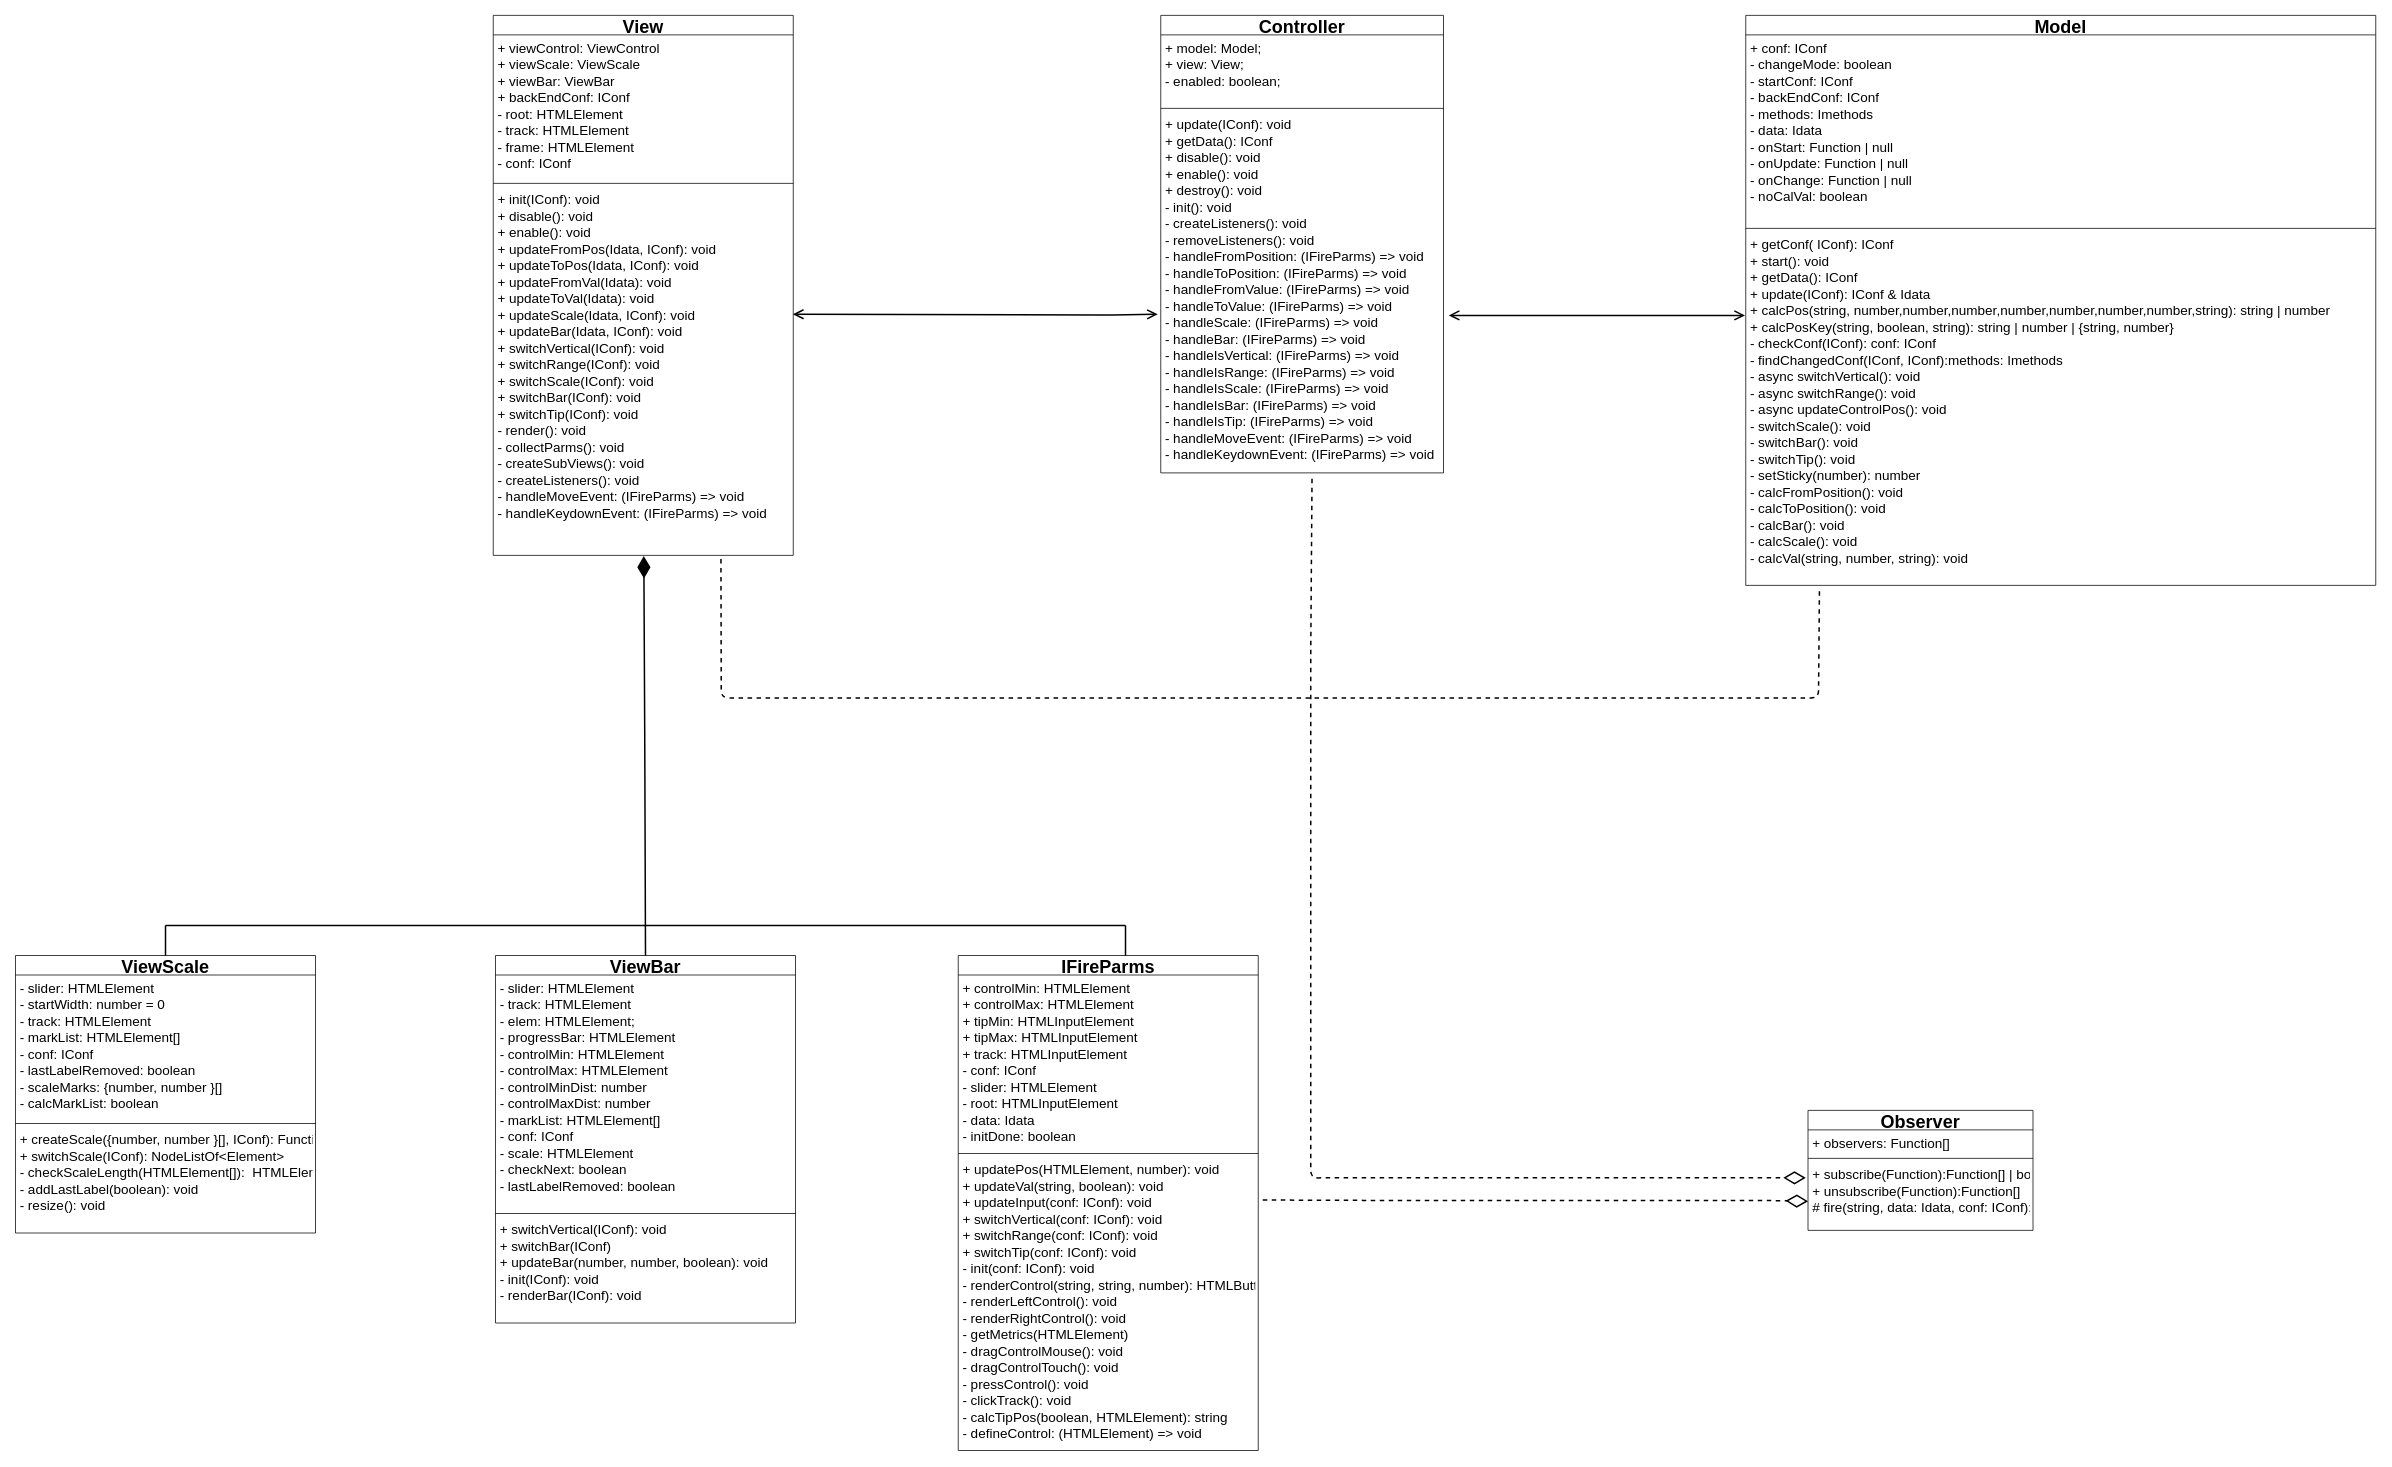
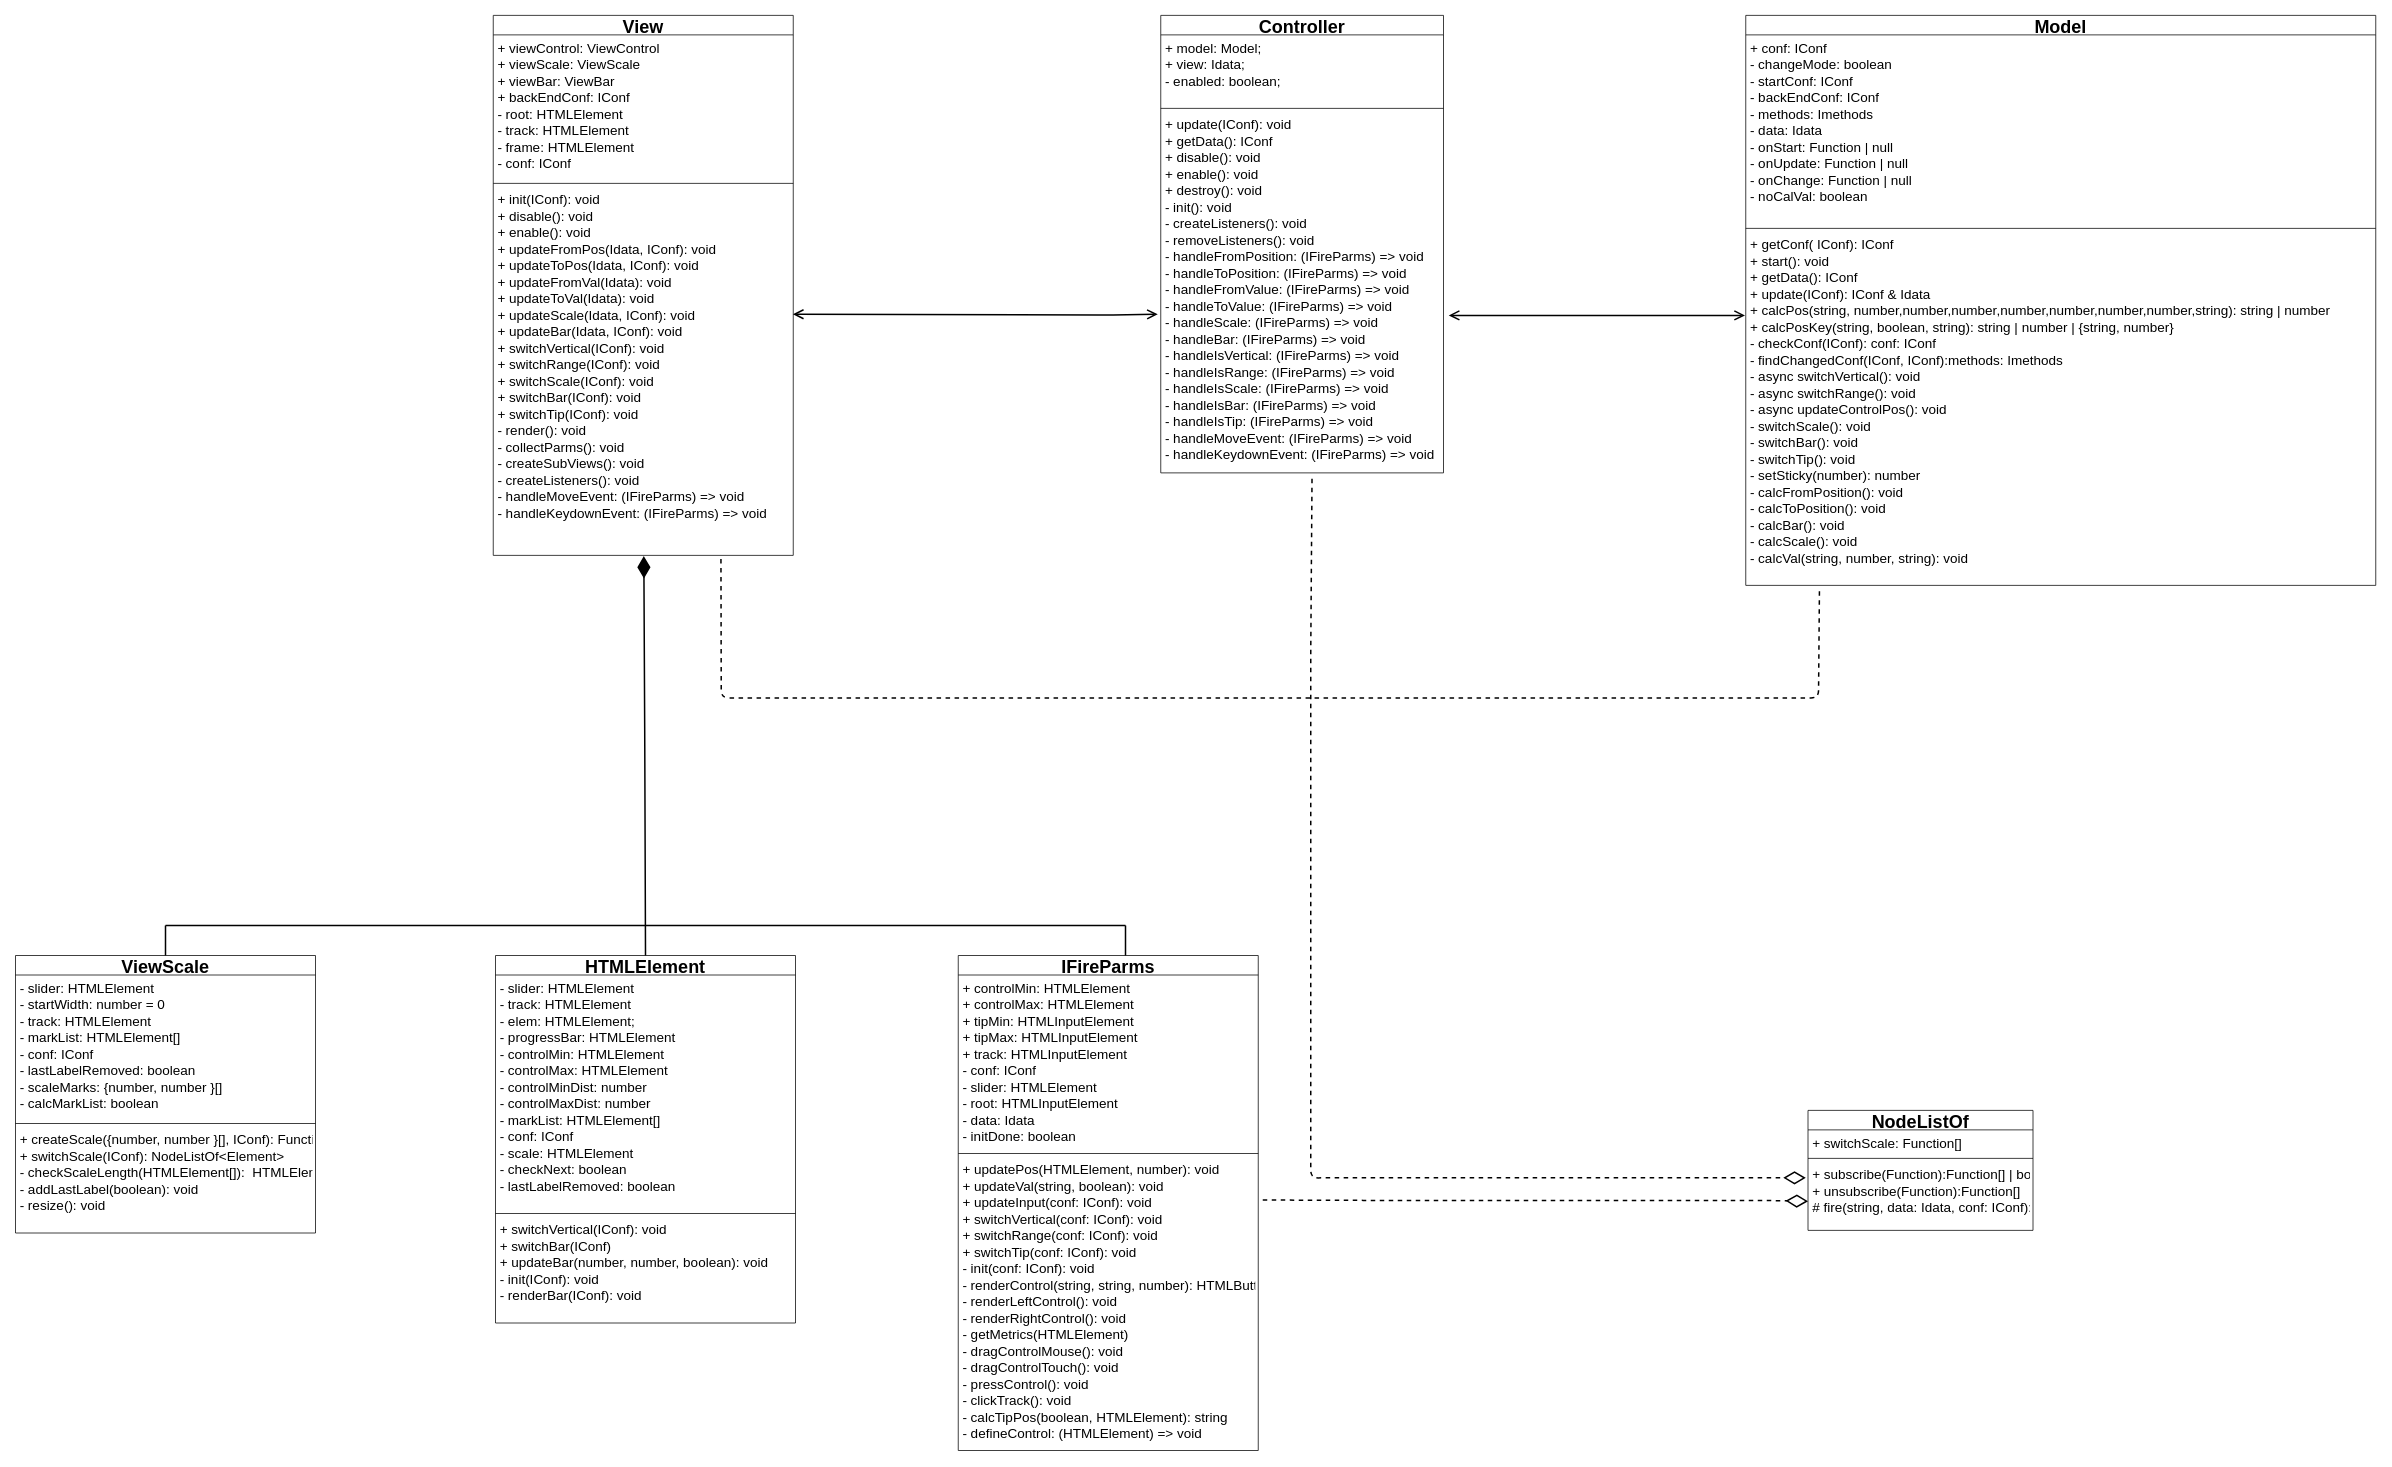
(1211, 48) -> (1211, 48)
(645, 967) -> (645, 967)
(1920, 1122) -> (1920, 1122)
(1892, 1143) -> (1896, 1143)
